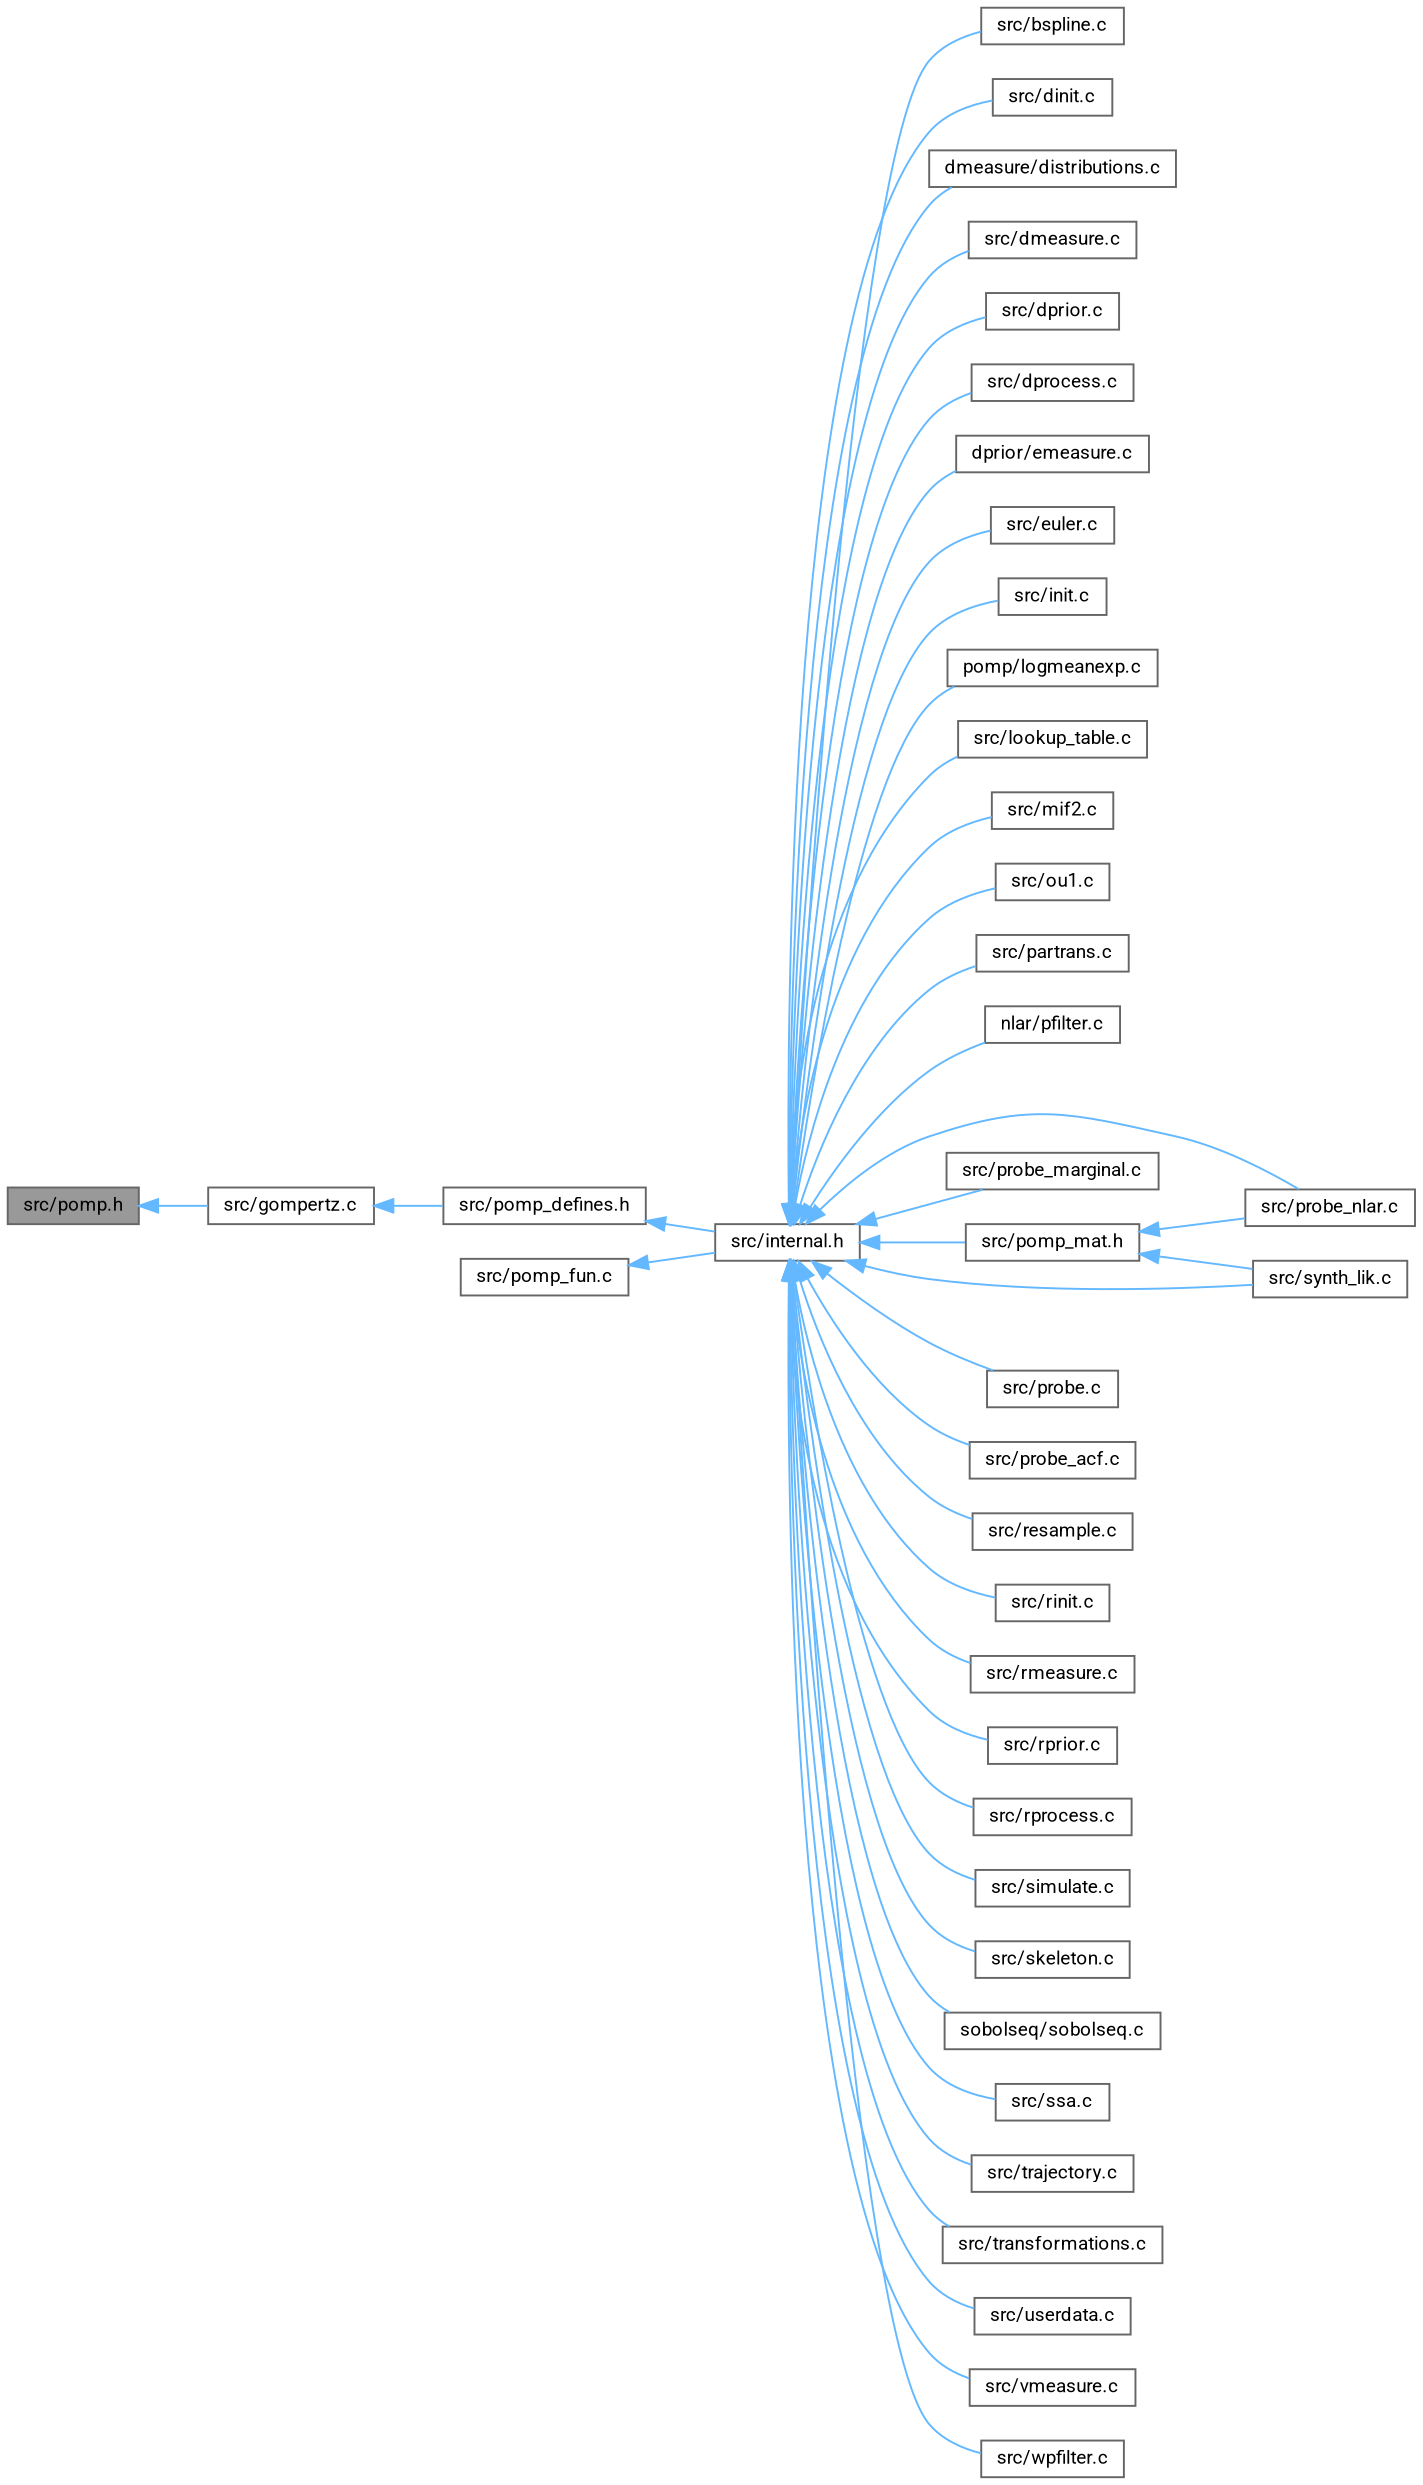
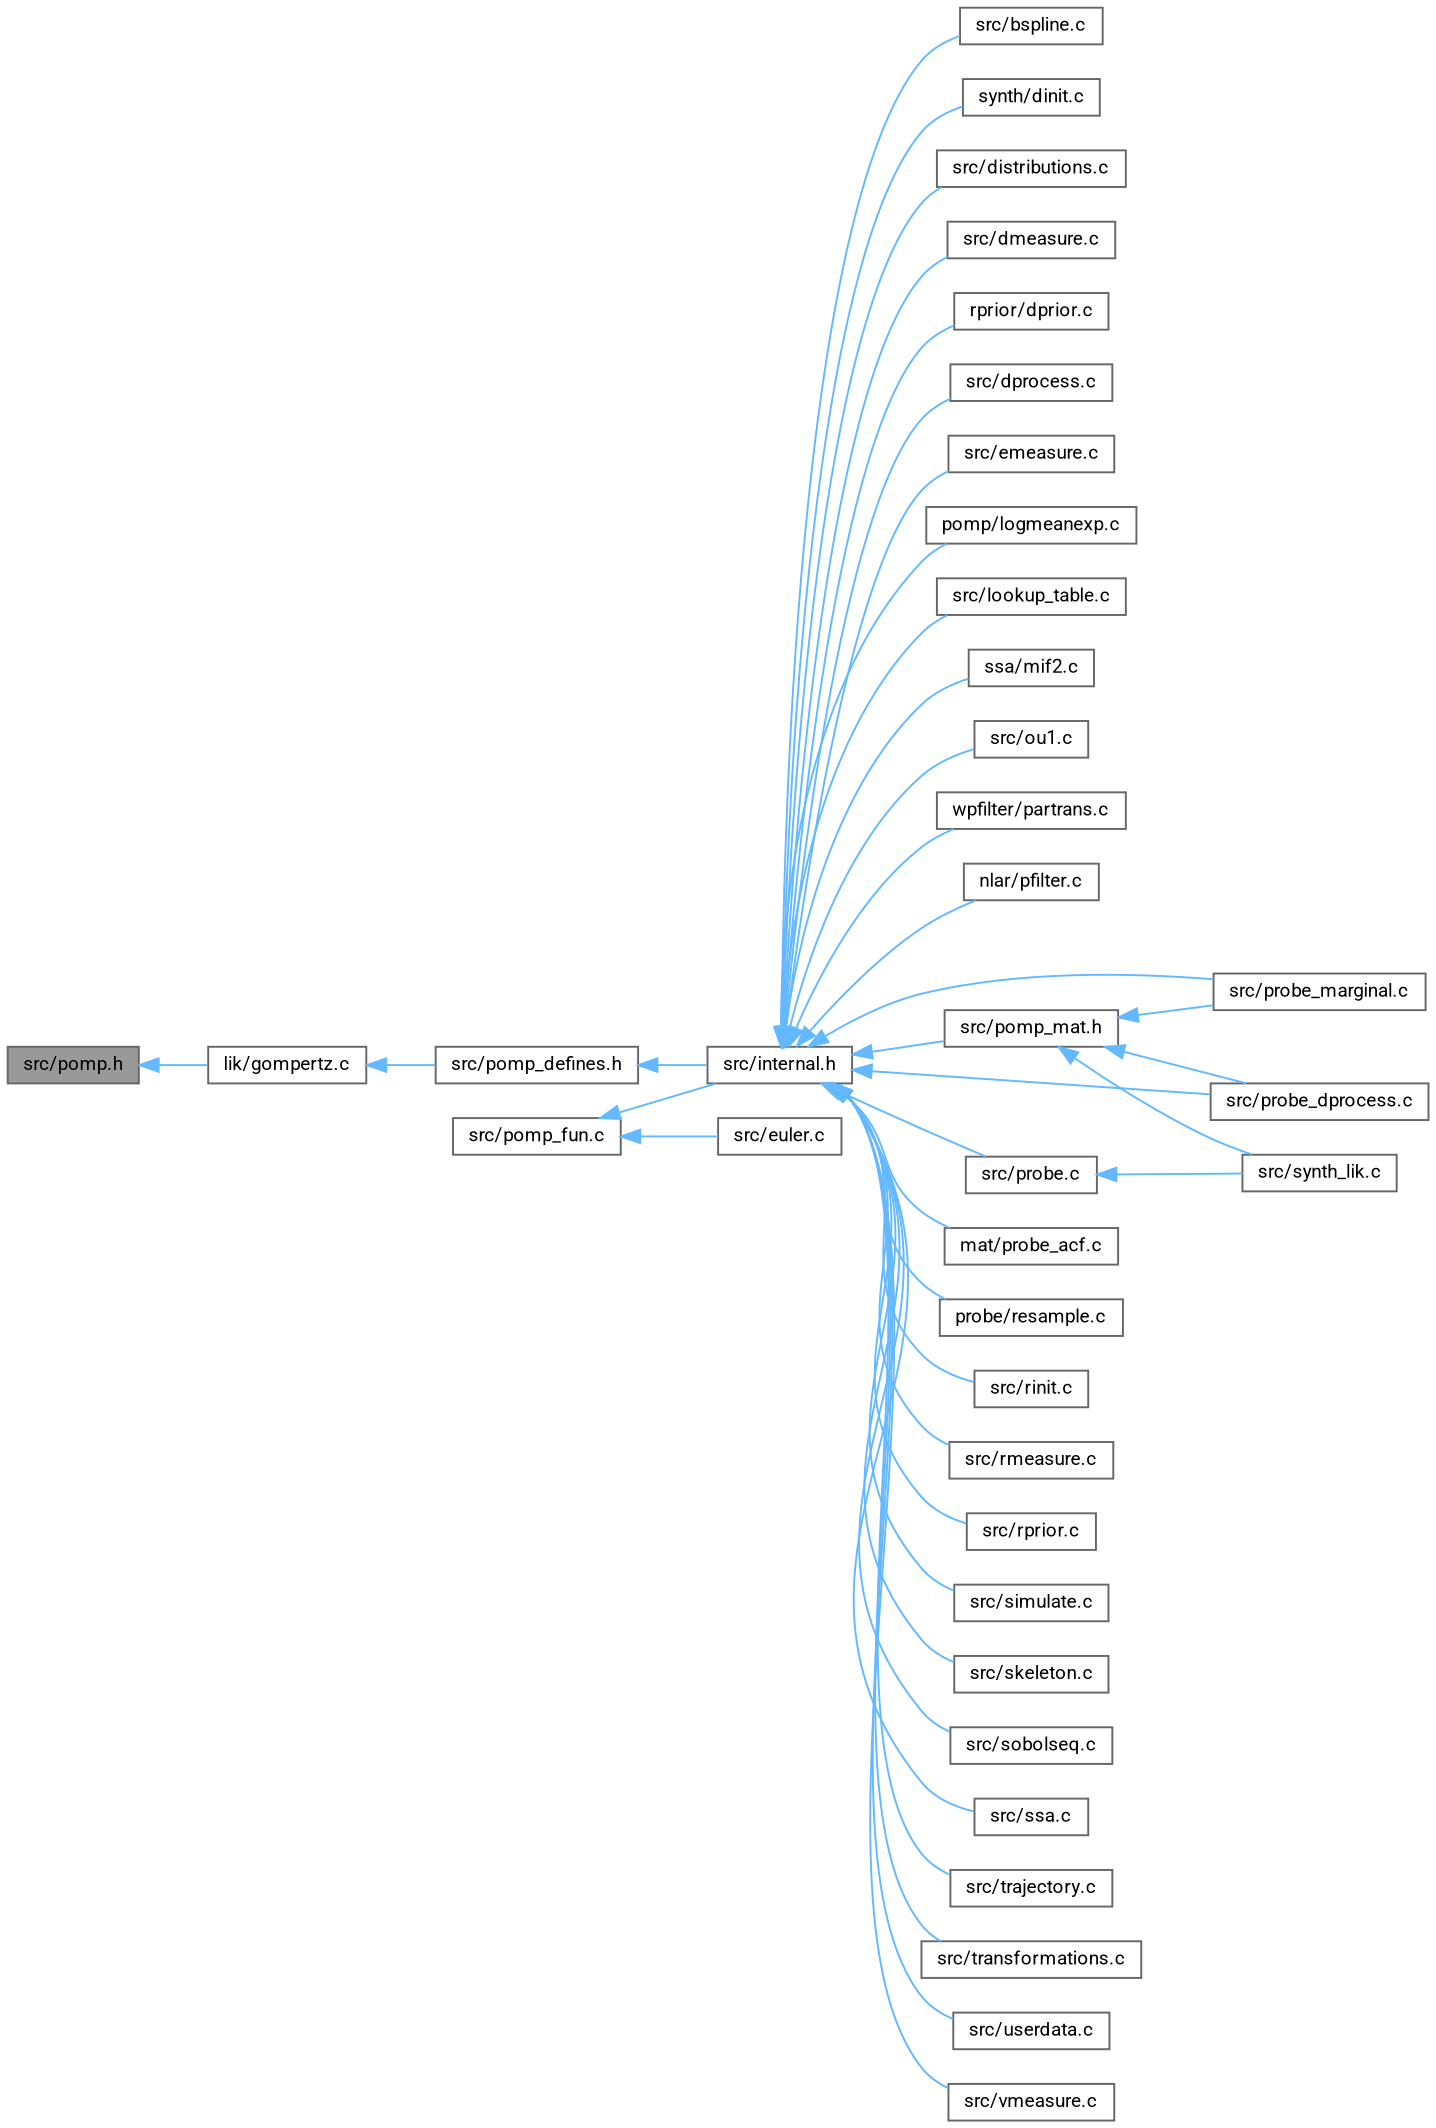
(1053, 97) -> (1031, 97)
(1053, 169) -> (1031, 169)
(1053, 311) -> (1031, 311)
(1053, 454) -> (1031, 454)
(1053, 597) -> none
(847, 787) -> (679, 1136)
(1053, 811) -> (1031, 668)
(1053, 953) -> (1031, 811)
none -> (1176, 1010)
(291, 1206) -> (287, 1065)
(1330, 1208) -> (1320, 1102)
(1058, 1288) -> (1180, 1174)
(1053, 1460) -> (1031, 1246)
(1053, 1532) -> (1031, 1318)
(1053, 1817) -> none
(1053, 2031) -> (1031, 1746)
(1053, 2459) -> none
